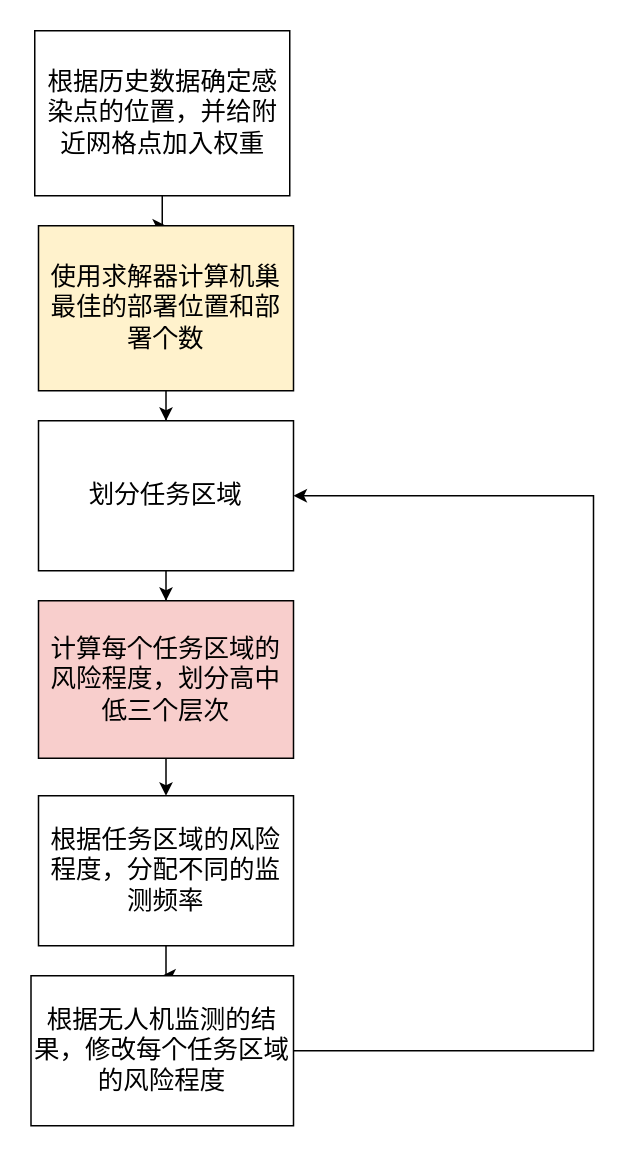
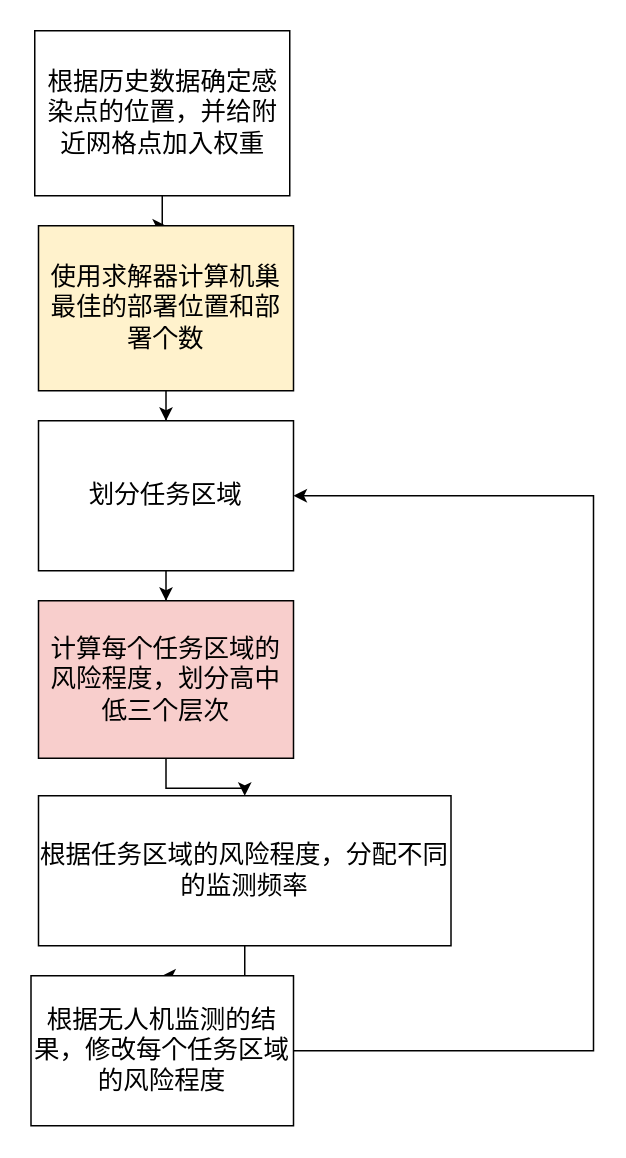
(166, 871) -> (245, 871)
